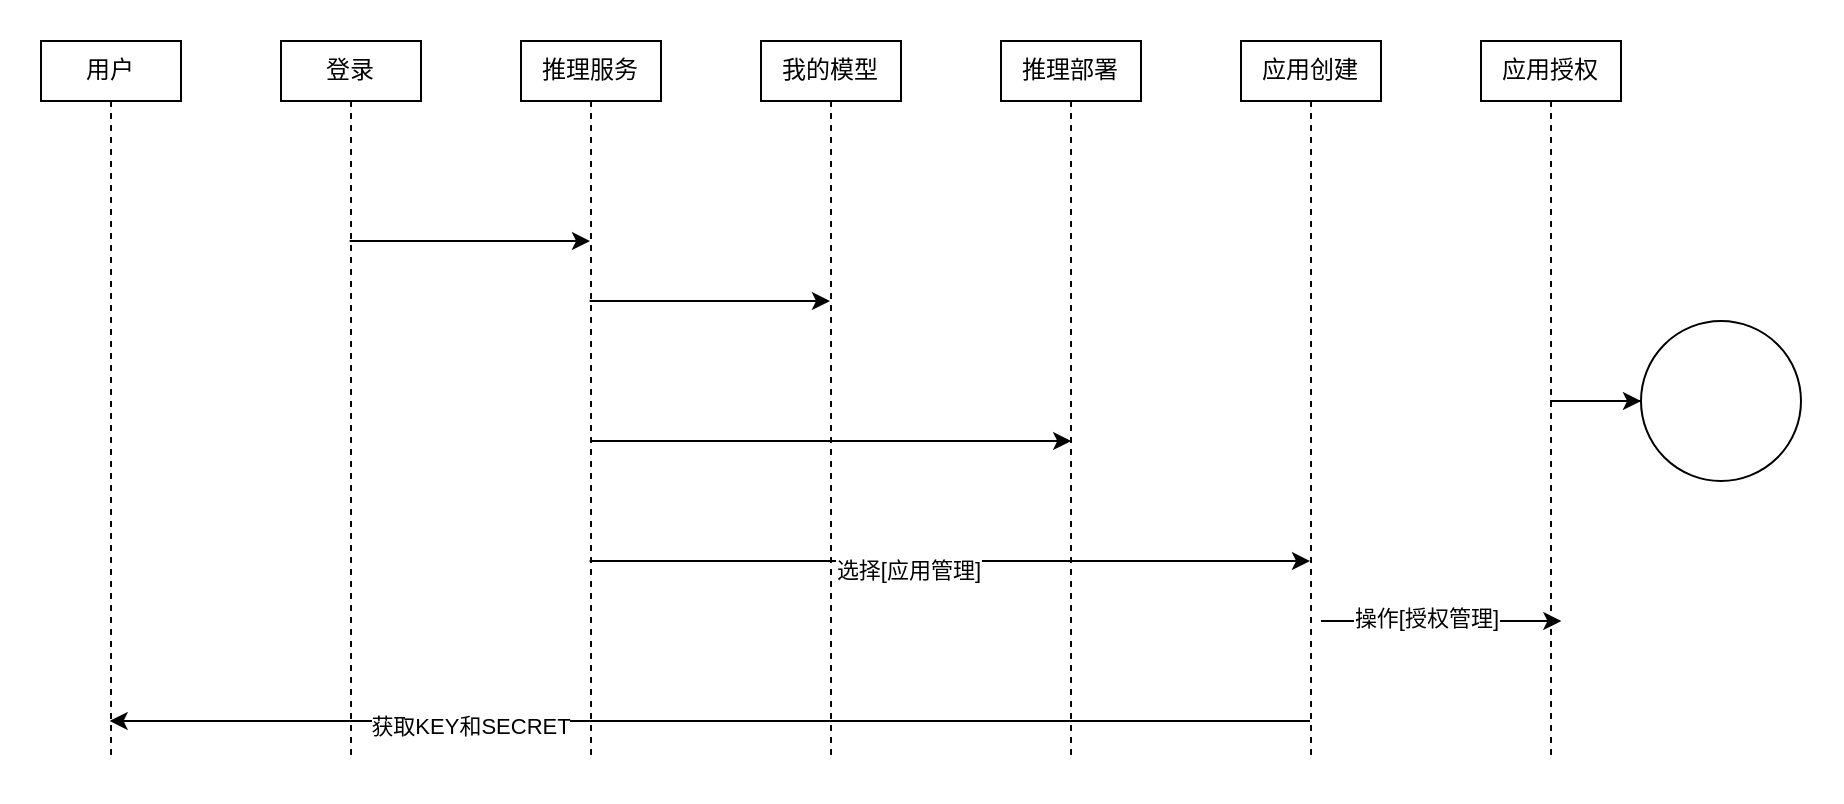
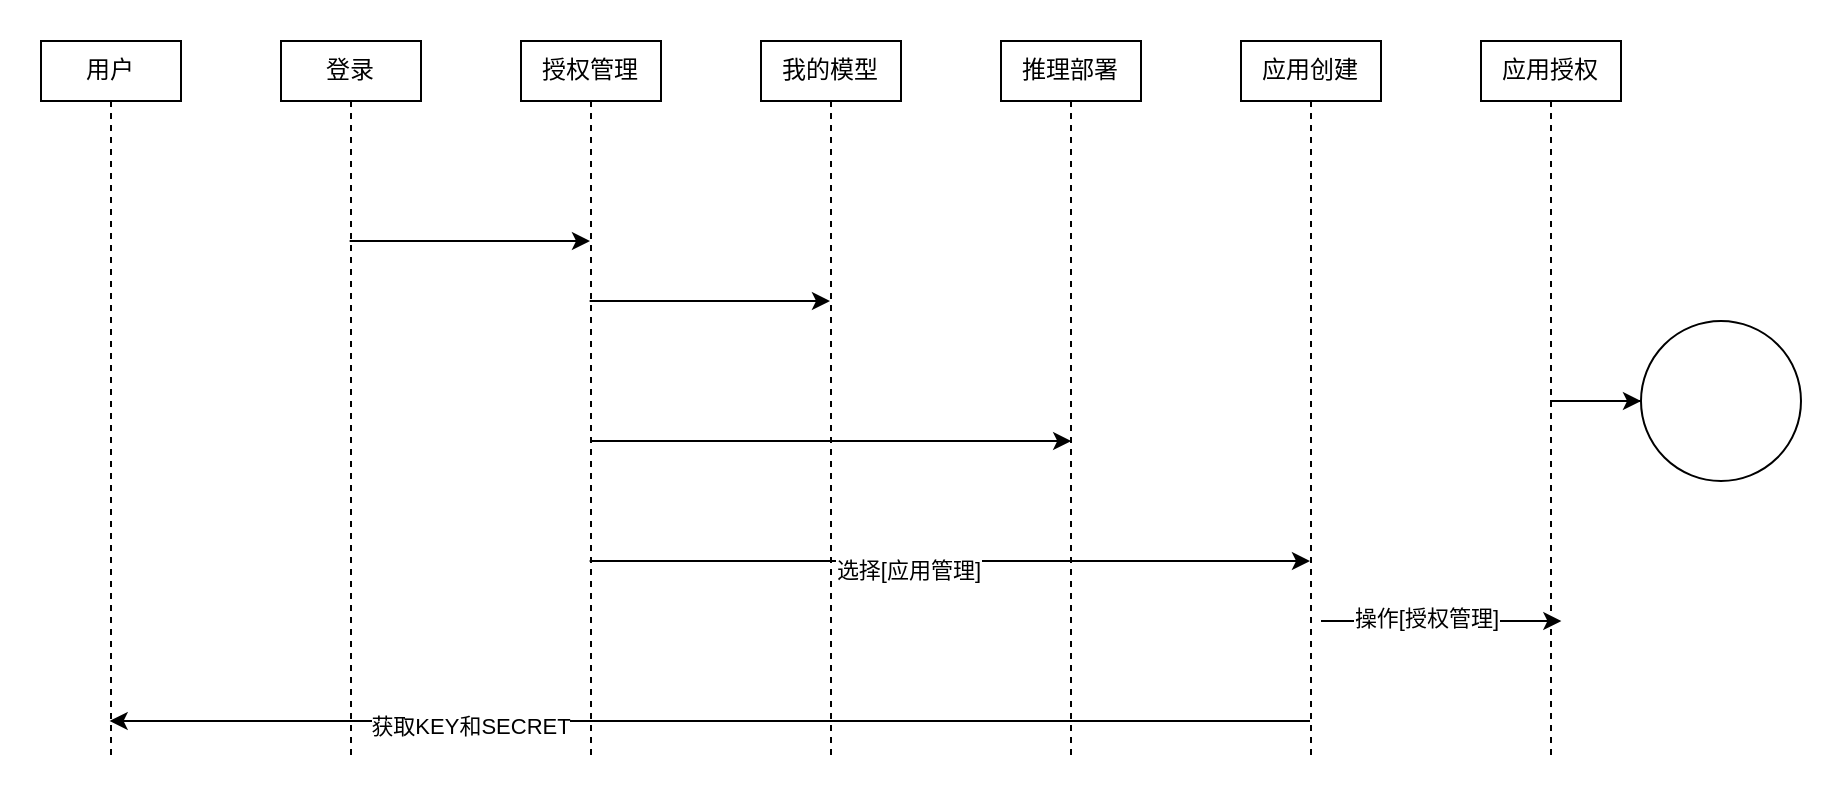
(591, 71) -> (591, 71)
